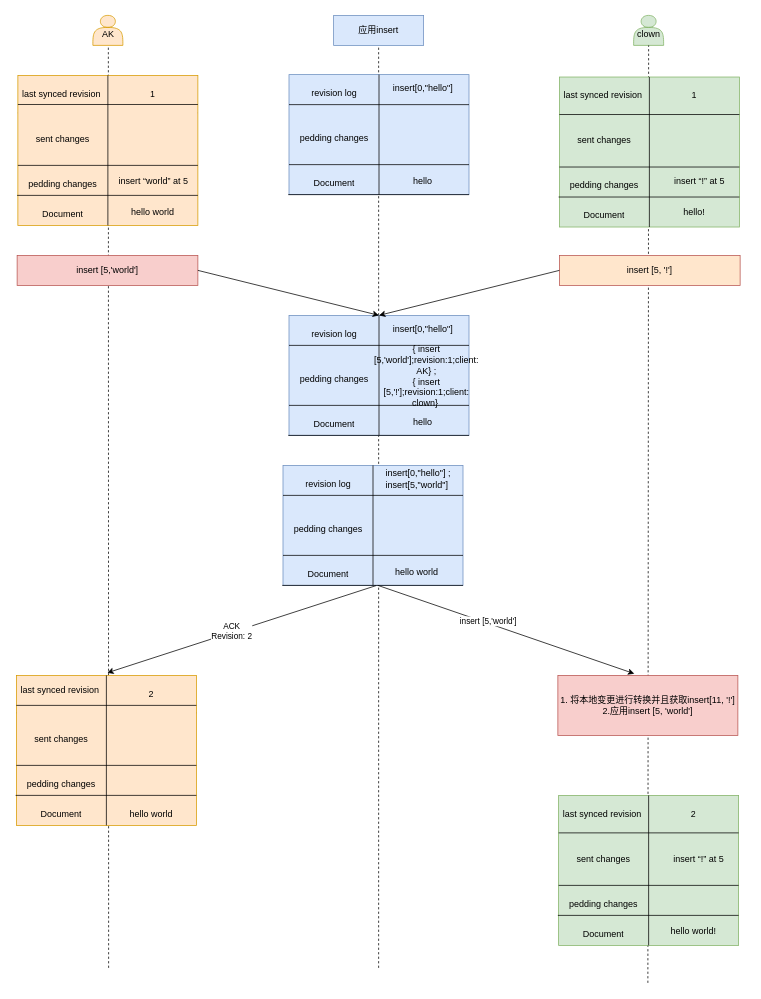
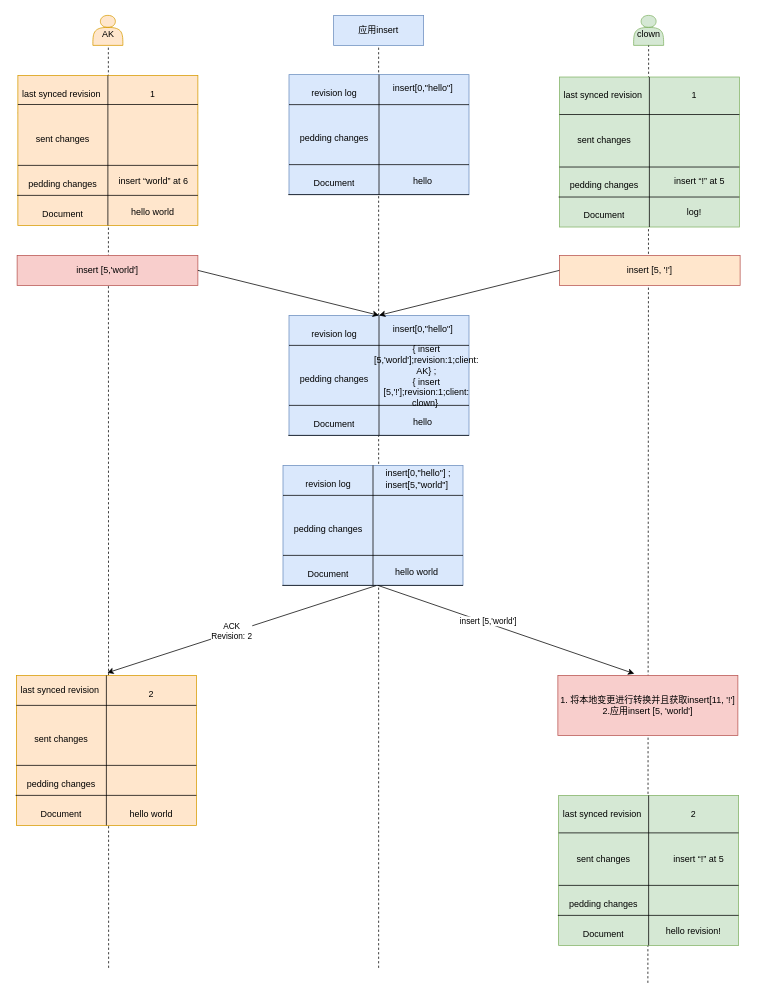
(153, 181) -> (153, 181)
(694, 213) -> (694, 213)
(693, 931) -> (693, 931)
